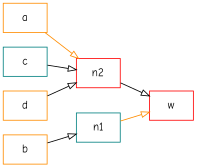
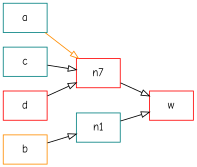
(25, 18) -> (25, 18)
(98, 73) -> (98, 73)
(25, 106) -> (25, 106)
(131, 118) -> (131, 118)
